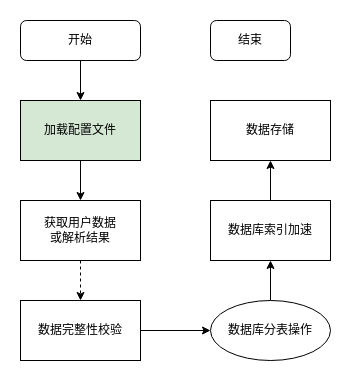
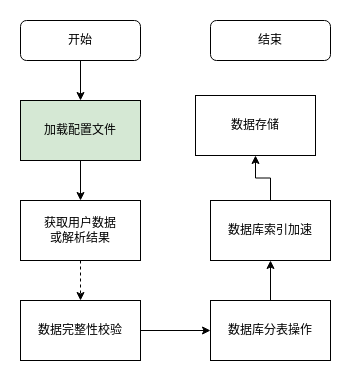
(251, 41) -> (271, 41)
(271, 131) -> (256, 126)
(271, 331) -> (271, 331)
